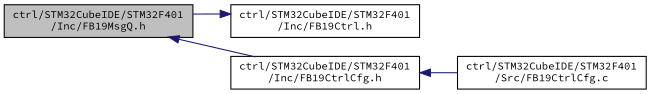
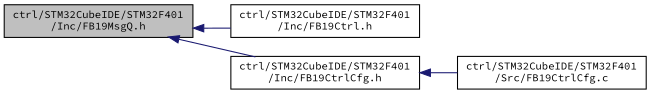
(207, 14) -> (217, 28)
